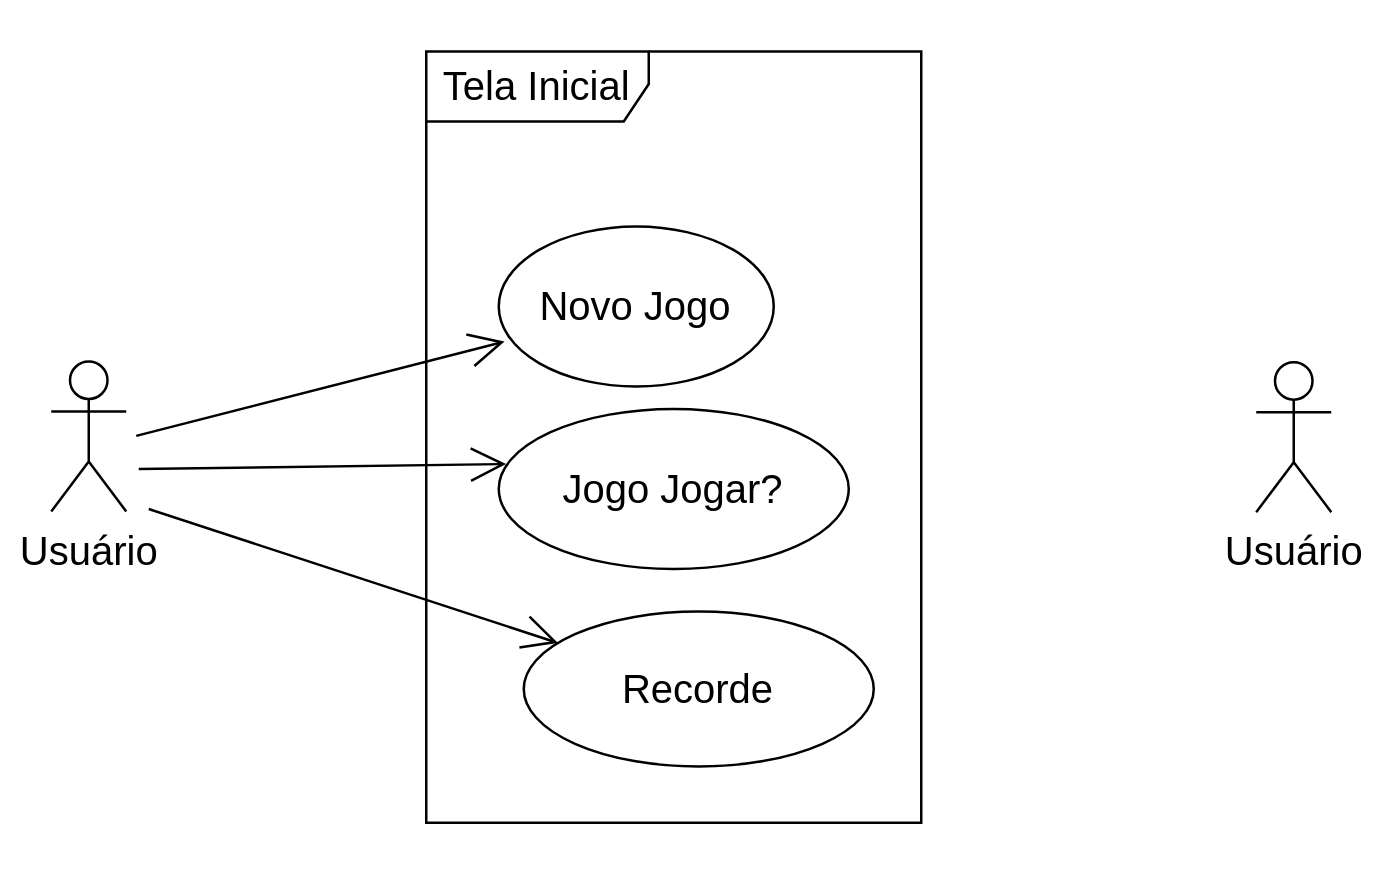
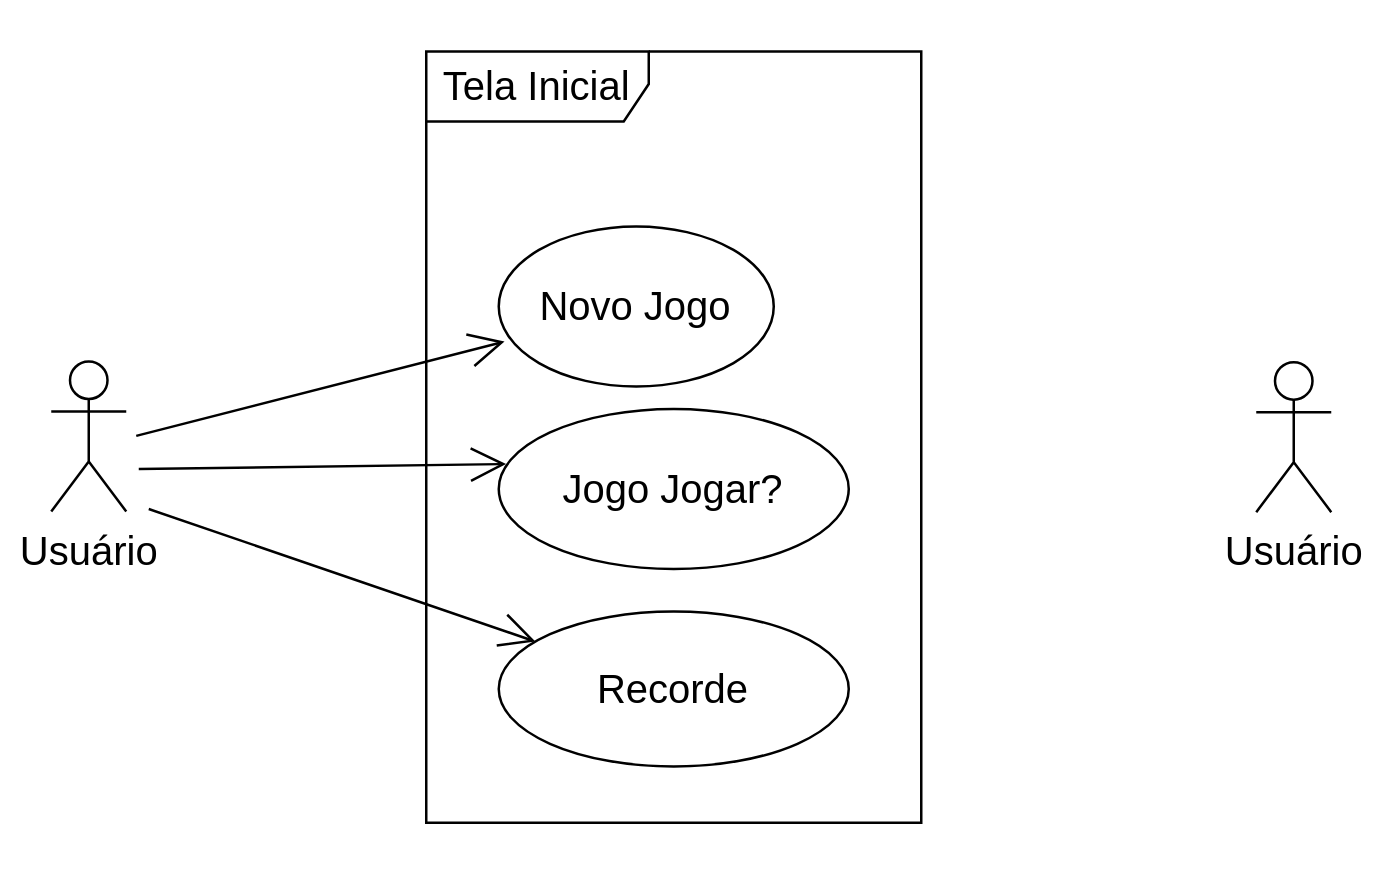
(699, 689) -> (674, 689)
